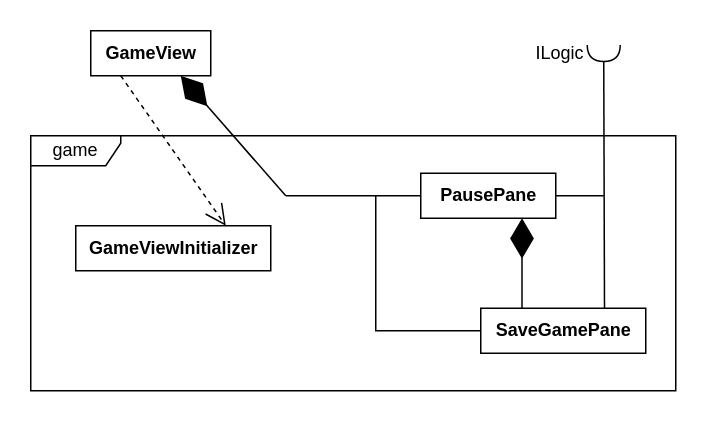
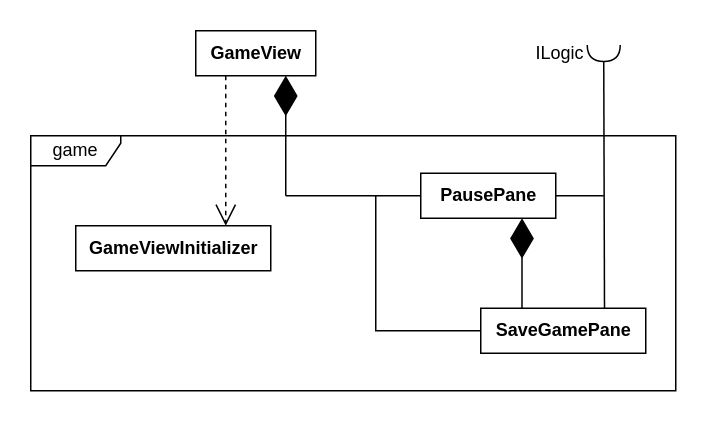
(151, 53) -> (256, 53)
